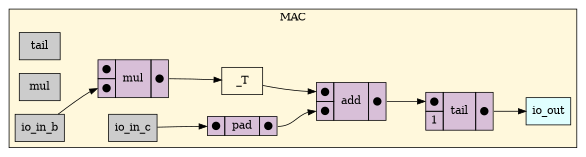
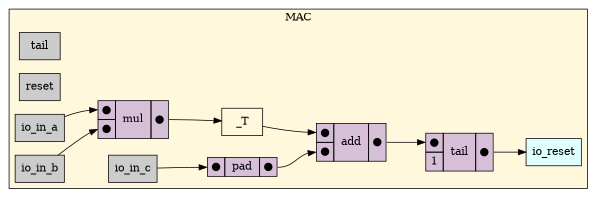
(40, 87) -> (40, 87)
(548, 111) -> (554, 152)
none -> (40, 128)
